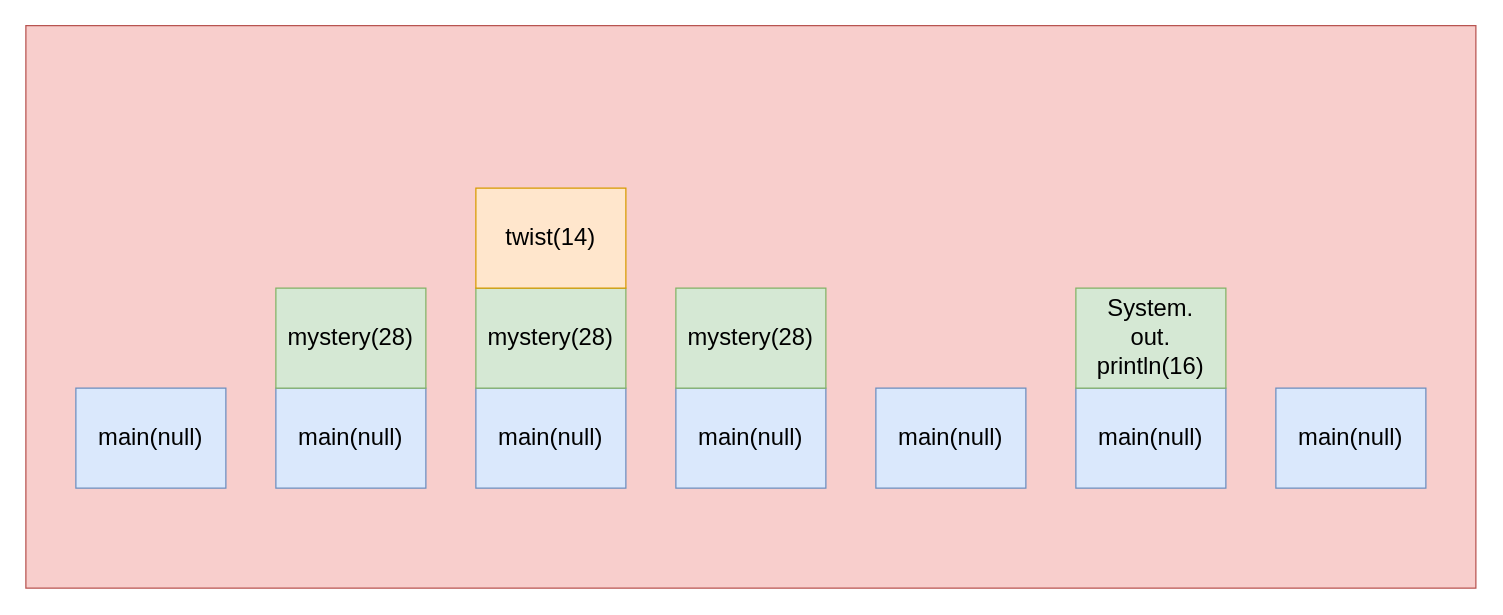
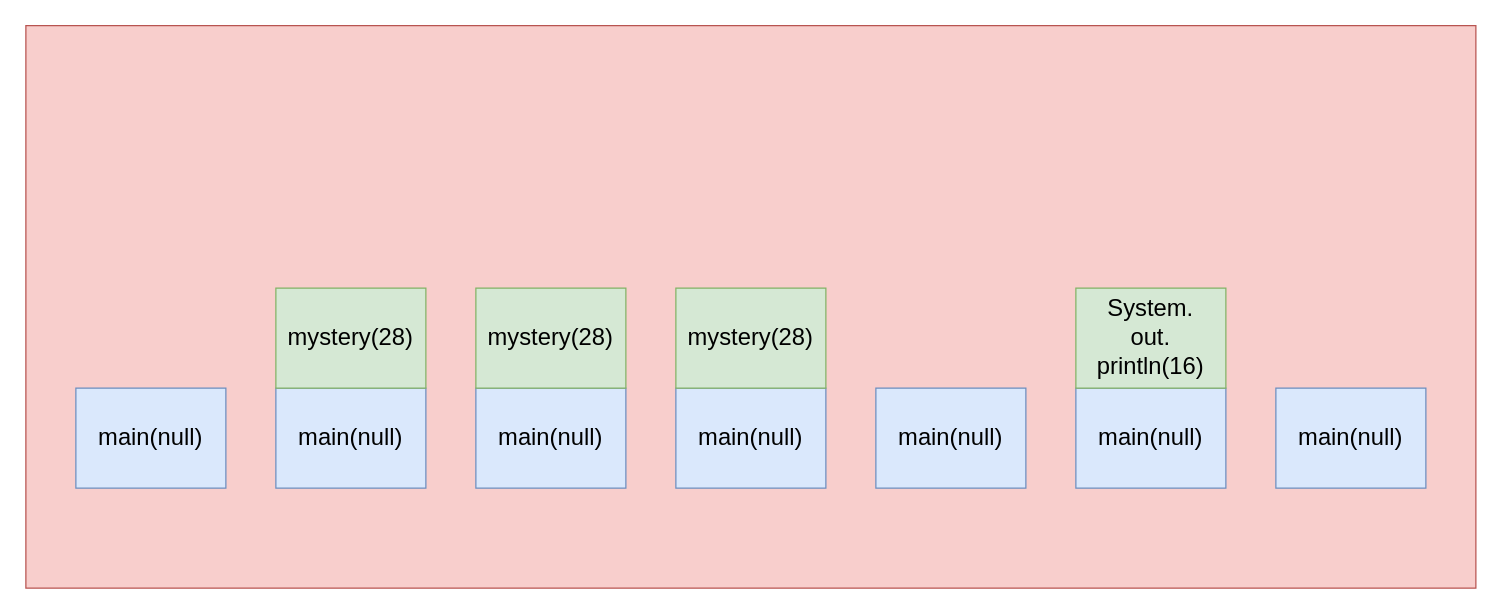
(551, 238) -> none
